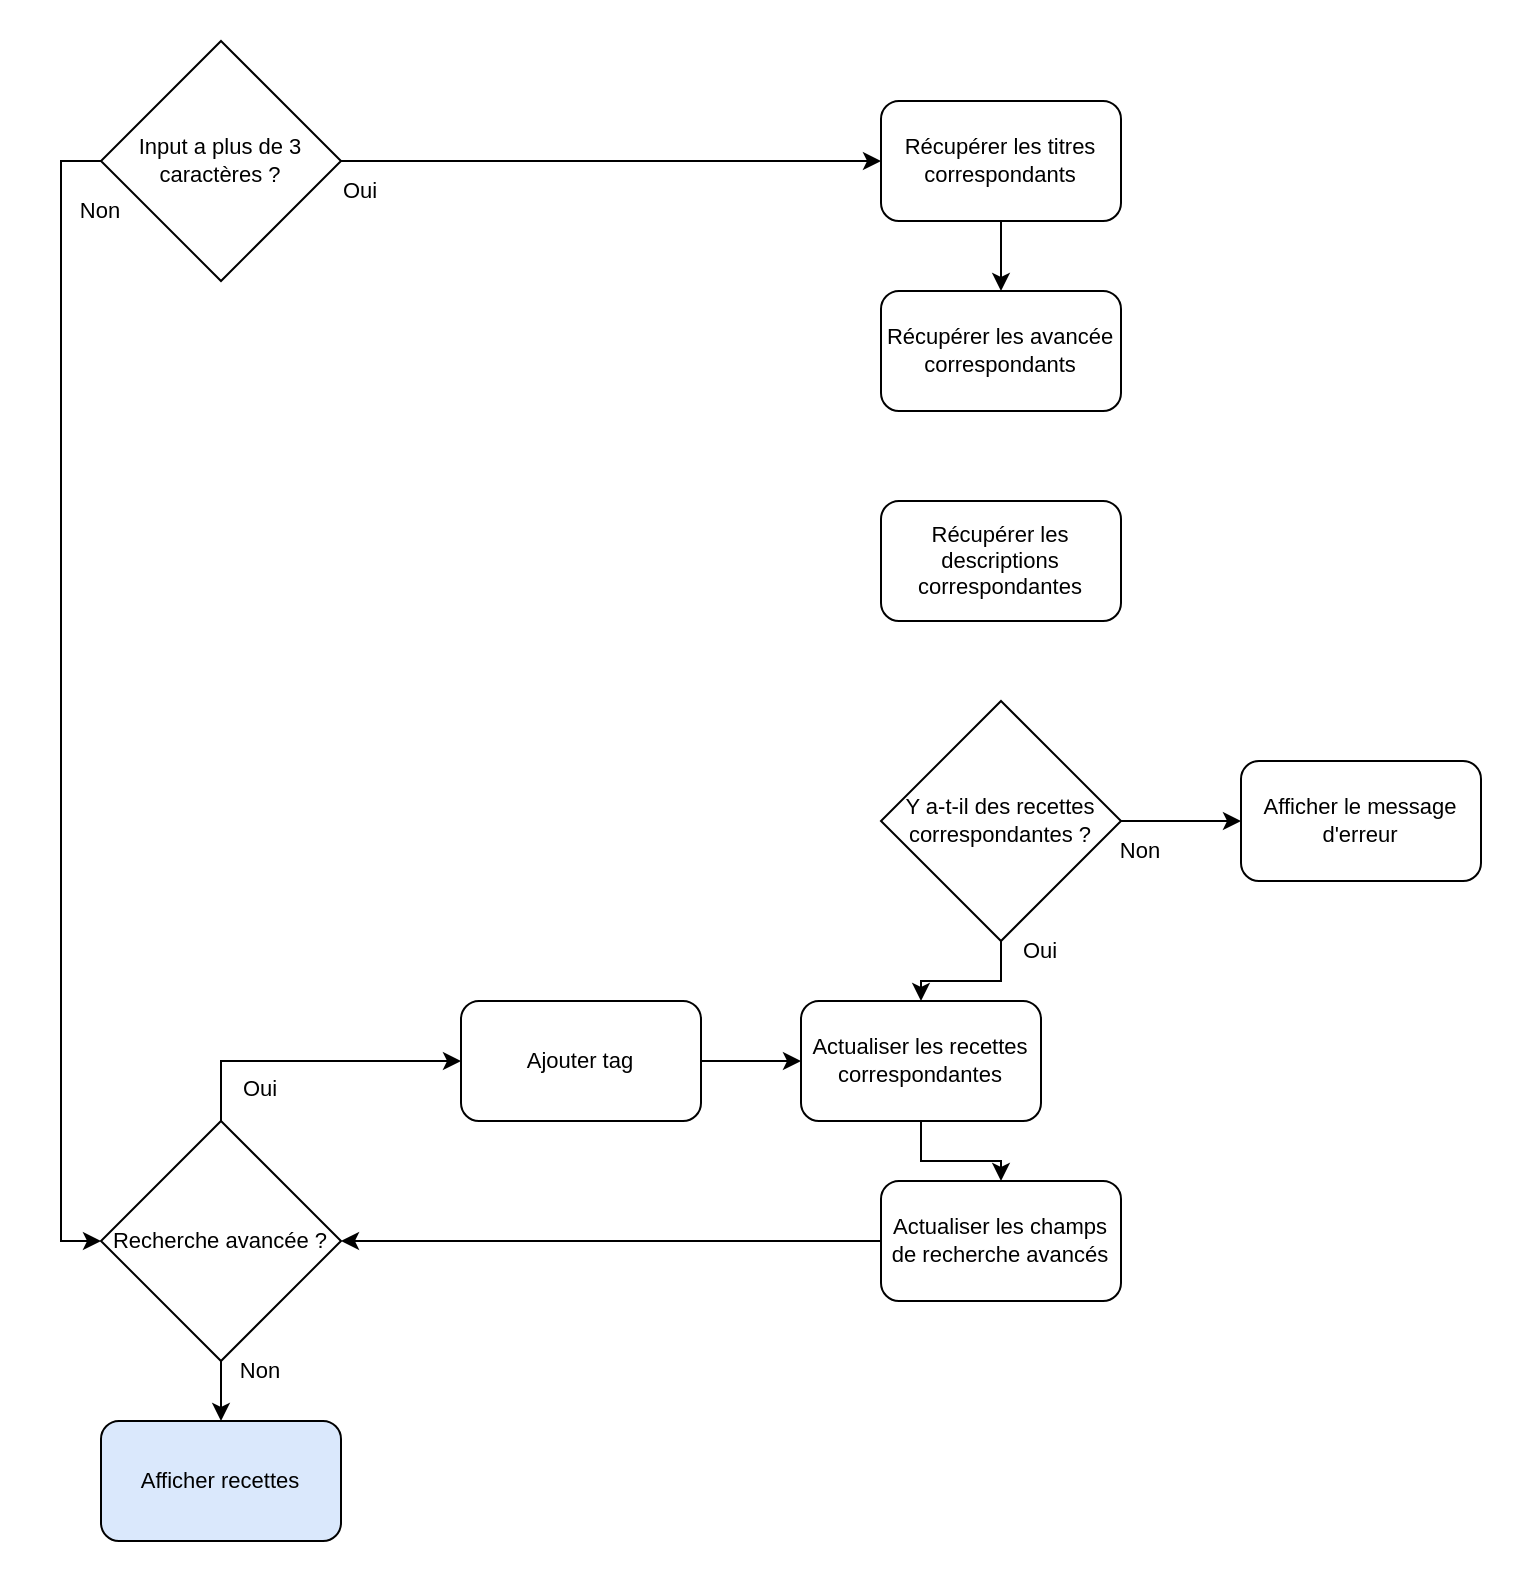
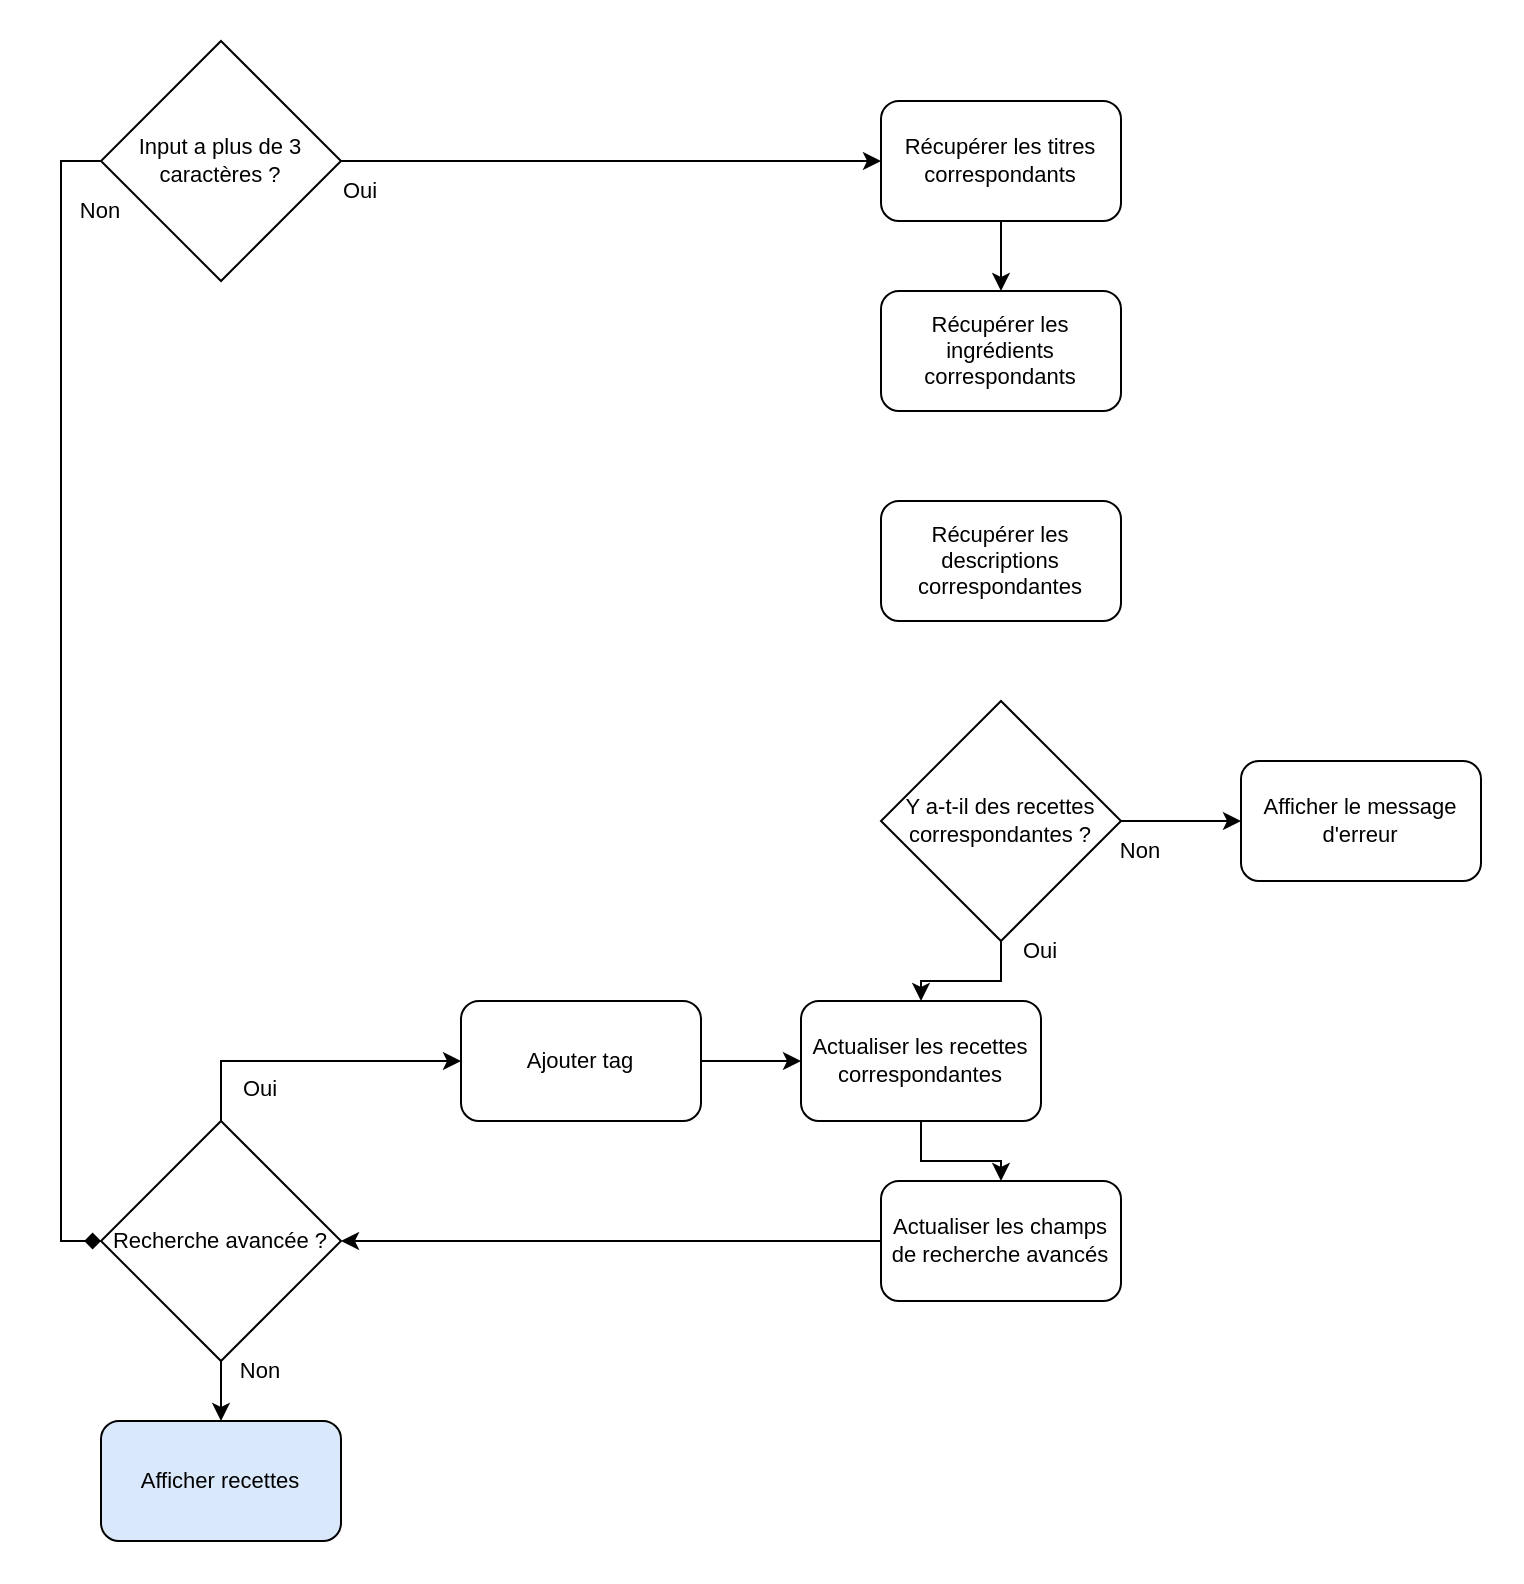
(1001, 351) -> (1001, 351)
(85, 1241) -> (84, 1241)
